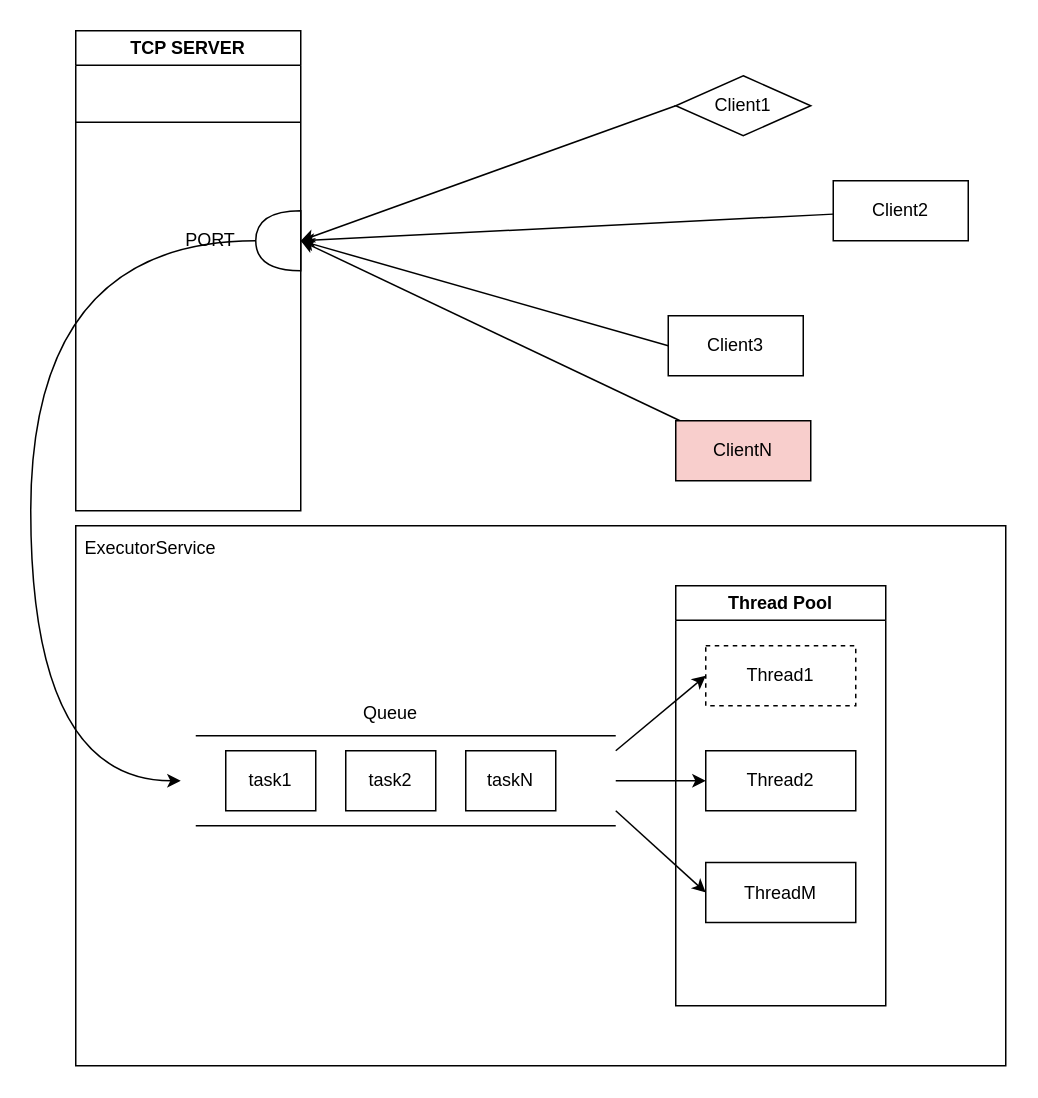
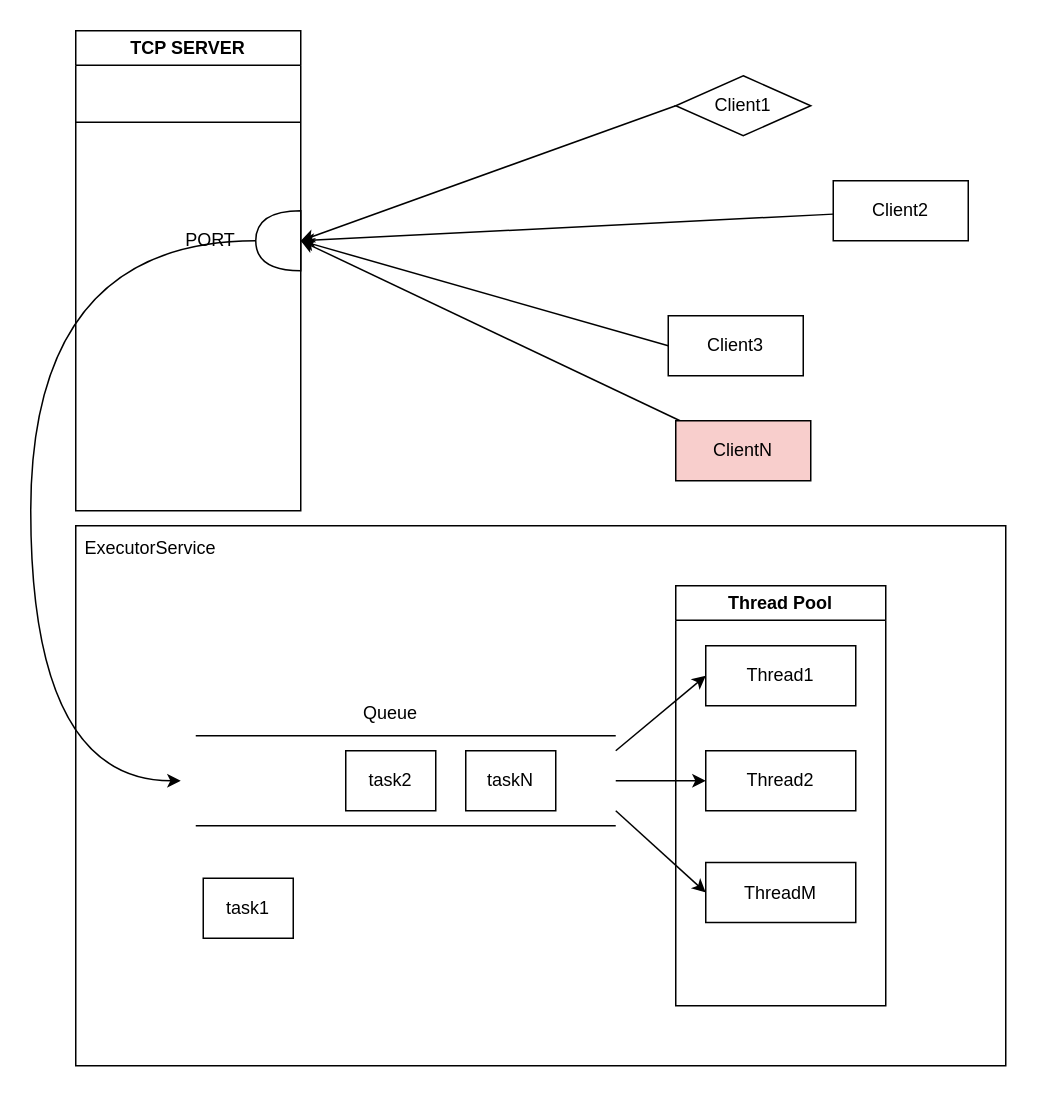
(781, 676) -> (781, 676)
(271, 781) -> (248, 908)
